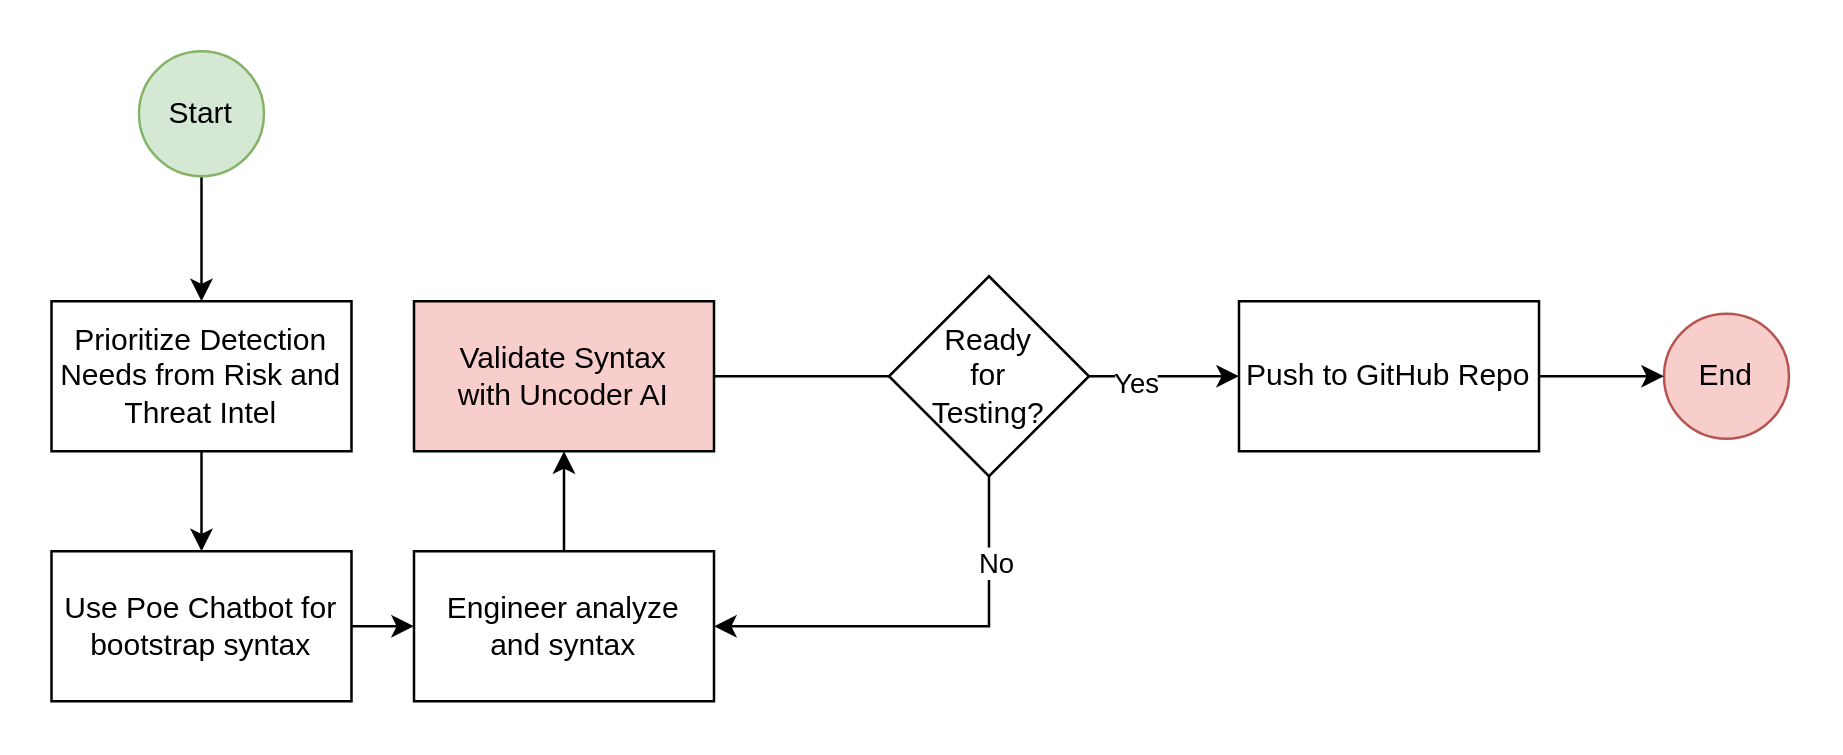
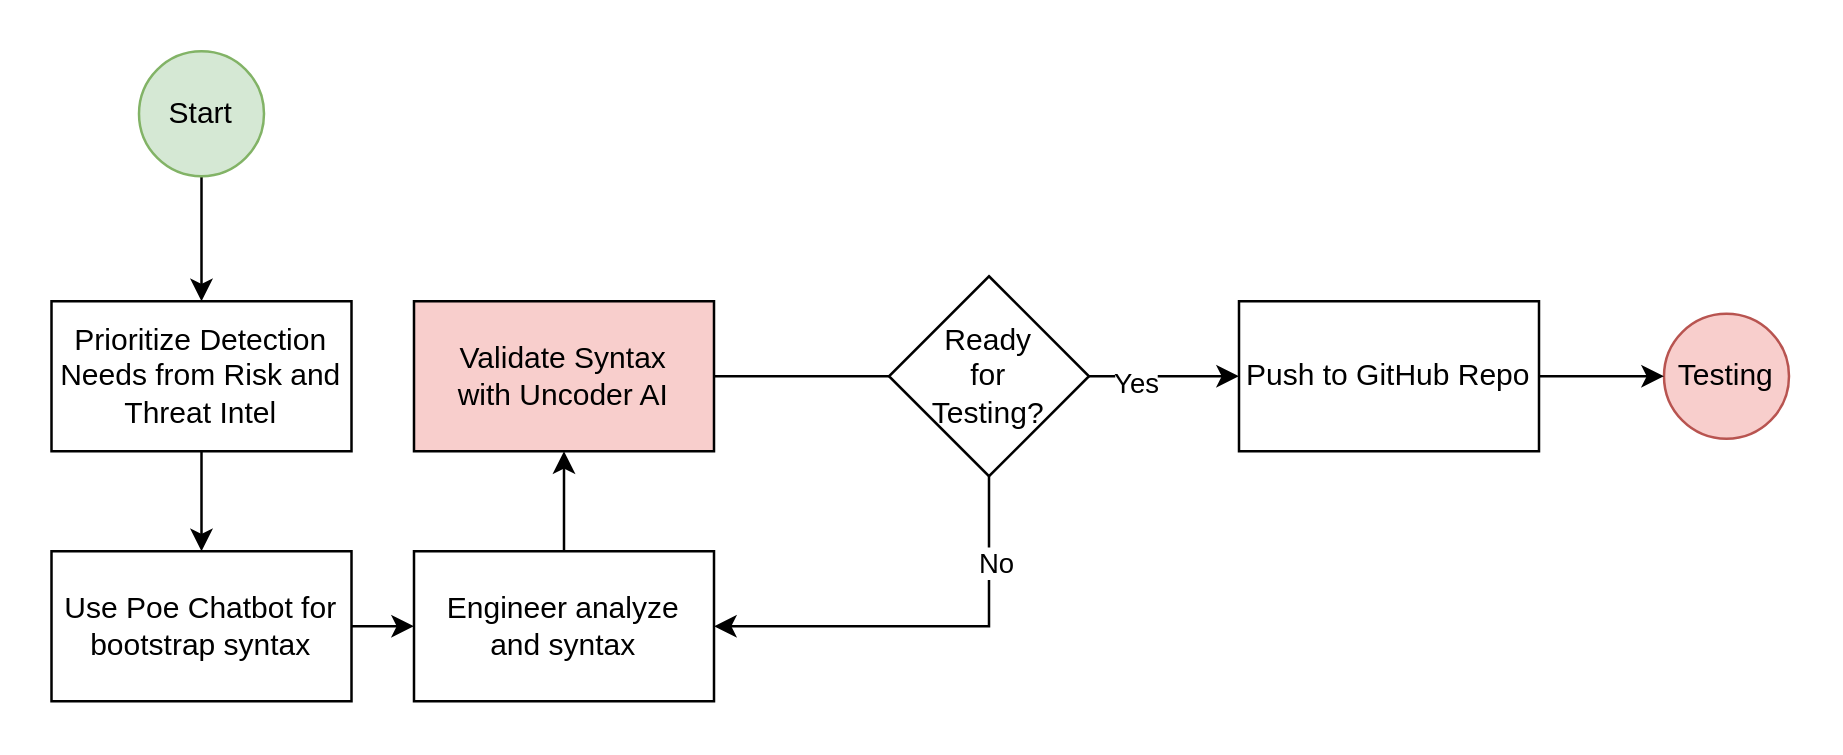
(1726, 376) -> (1726, 376)
